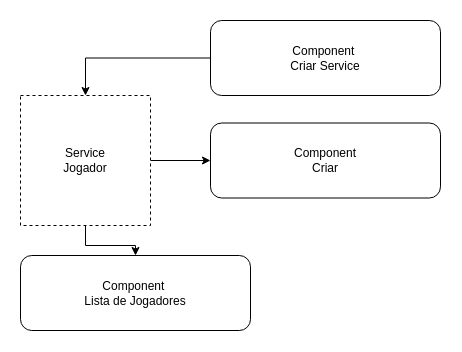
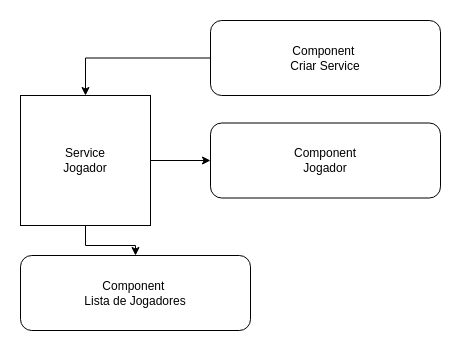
(86, 161) -> (86, 161)
(326, 161) -> (326, 161)
